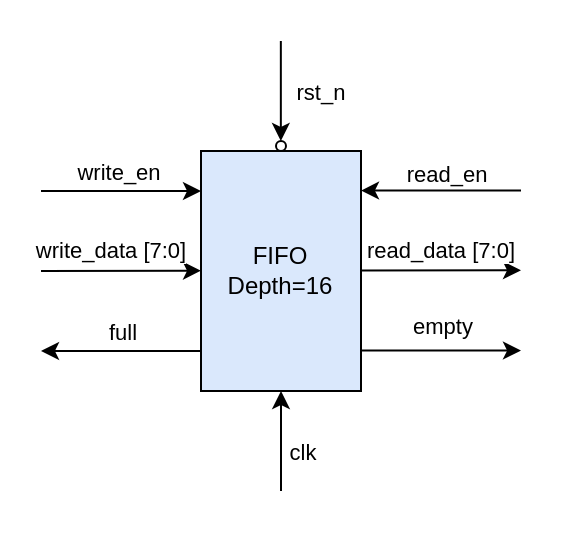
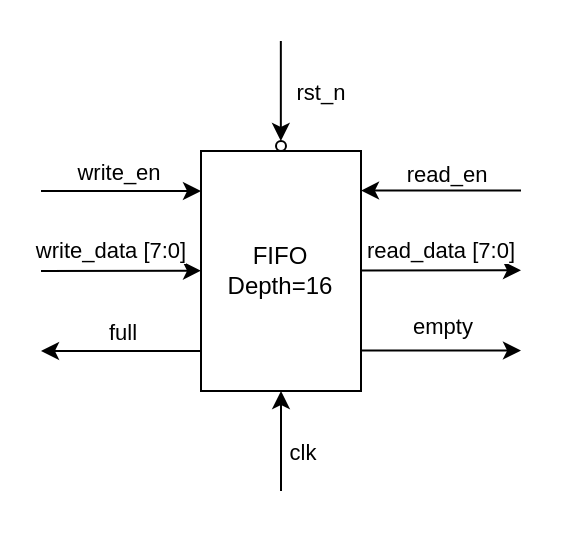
(281, 271) -> (281, 271)
